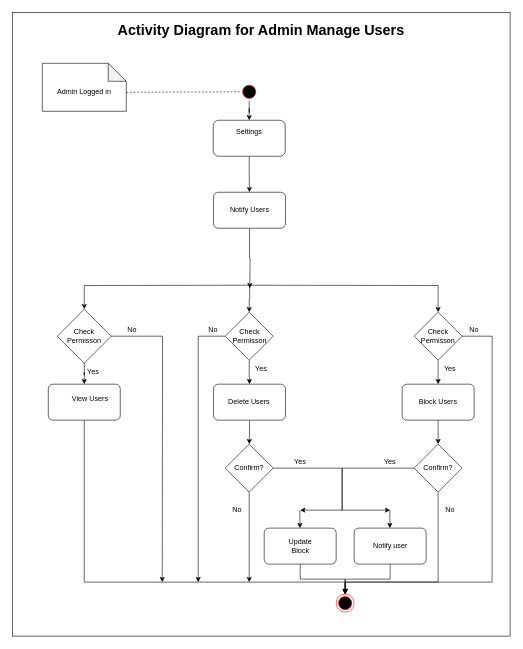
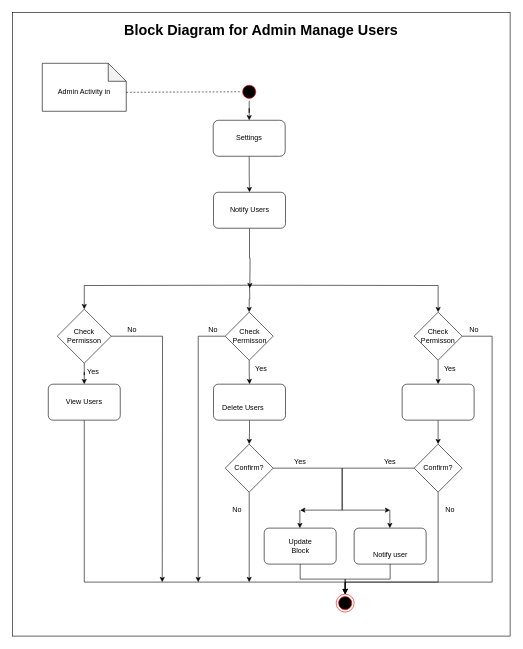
(261, 30) -> (261, 30)
(84, 92) -> (84, 92)
(249, 132) -> (249, 138)
(90, 399) -> (84, 402)
(249, 402) -> (243, 408)
(438, 402) -> none
(390, 546) -> (390, 555)
